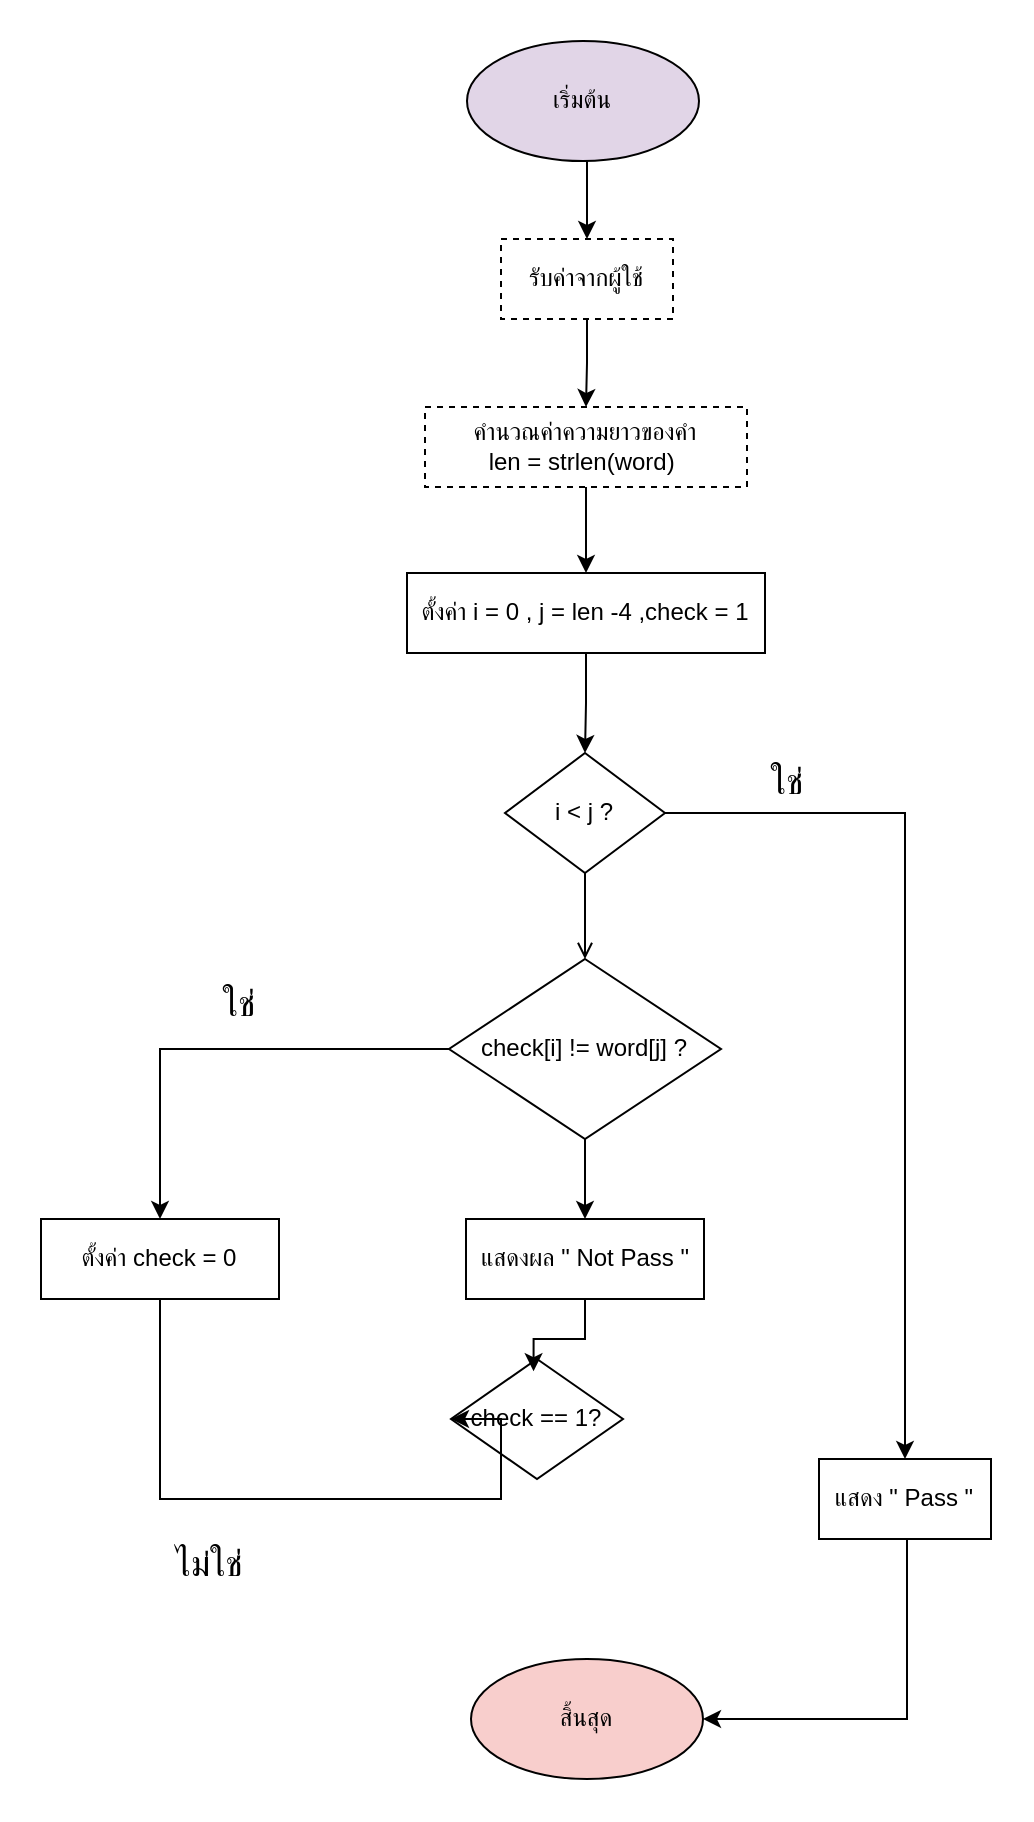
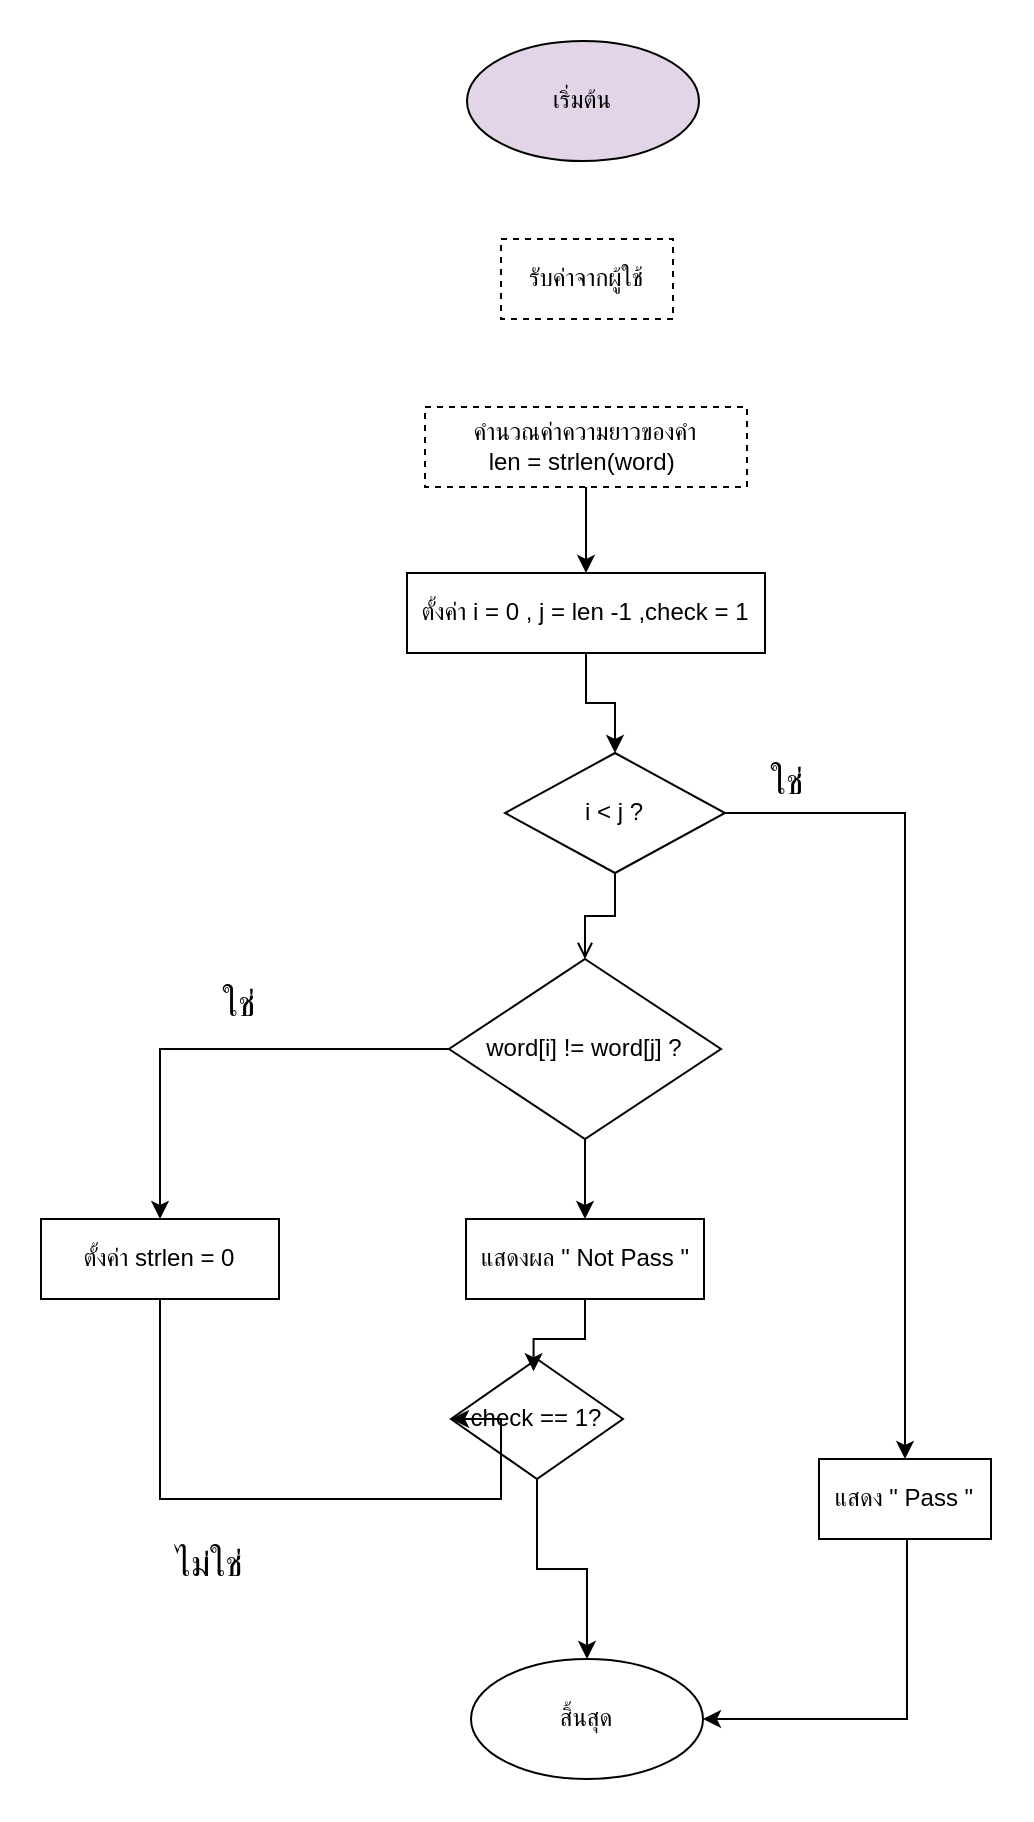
(587, 192) -> none
(587, 356) -> none
(586, 613) -> (586, 613)
(585, 813) -> (615, 813)
(585, 1049) -> (585, 1049)
(160, 1259) -> (160, 1259)
none -> (555, 1569)
(587, 1719) -> (587, 1719)
